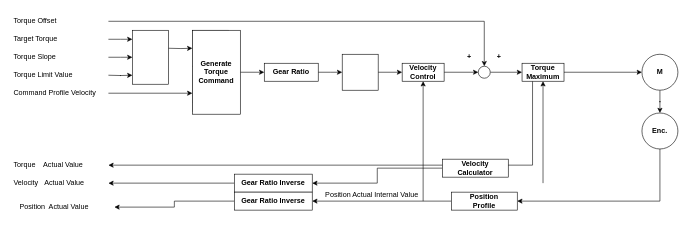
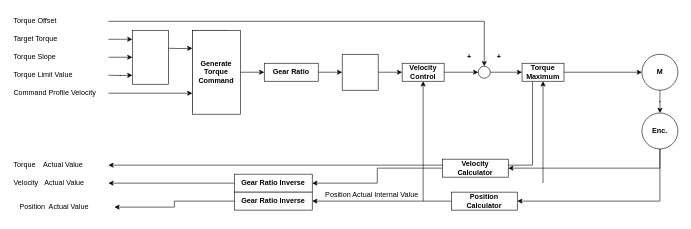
none -> (513, 168)
(485, 201) -> (485, 201)
